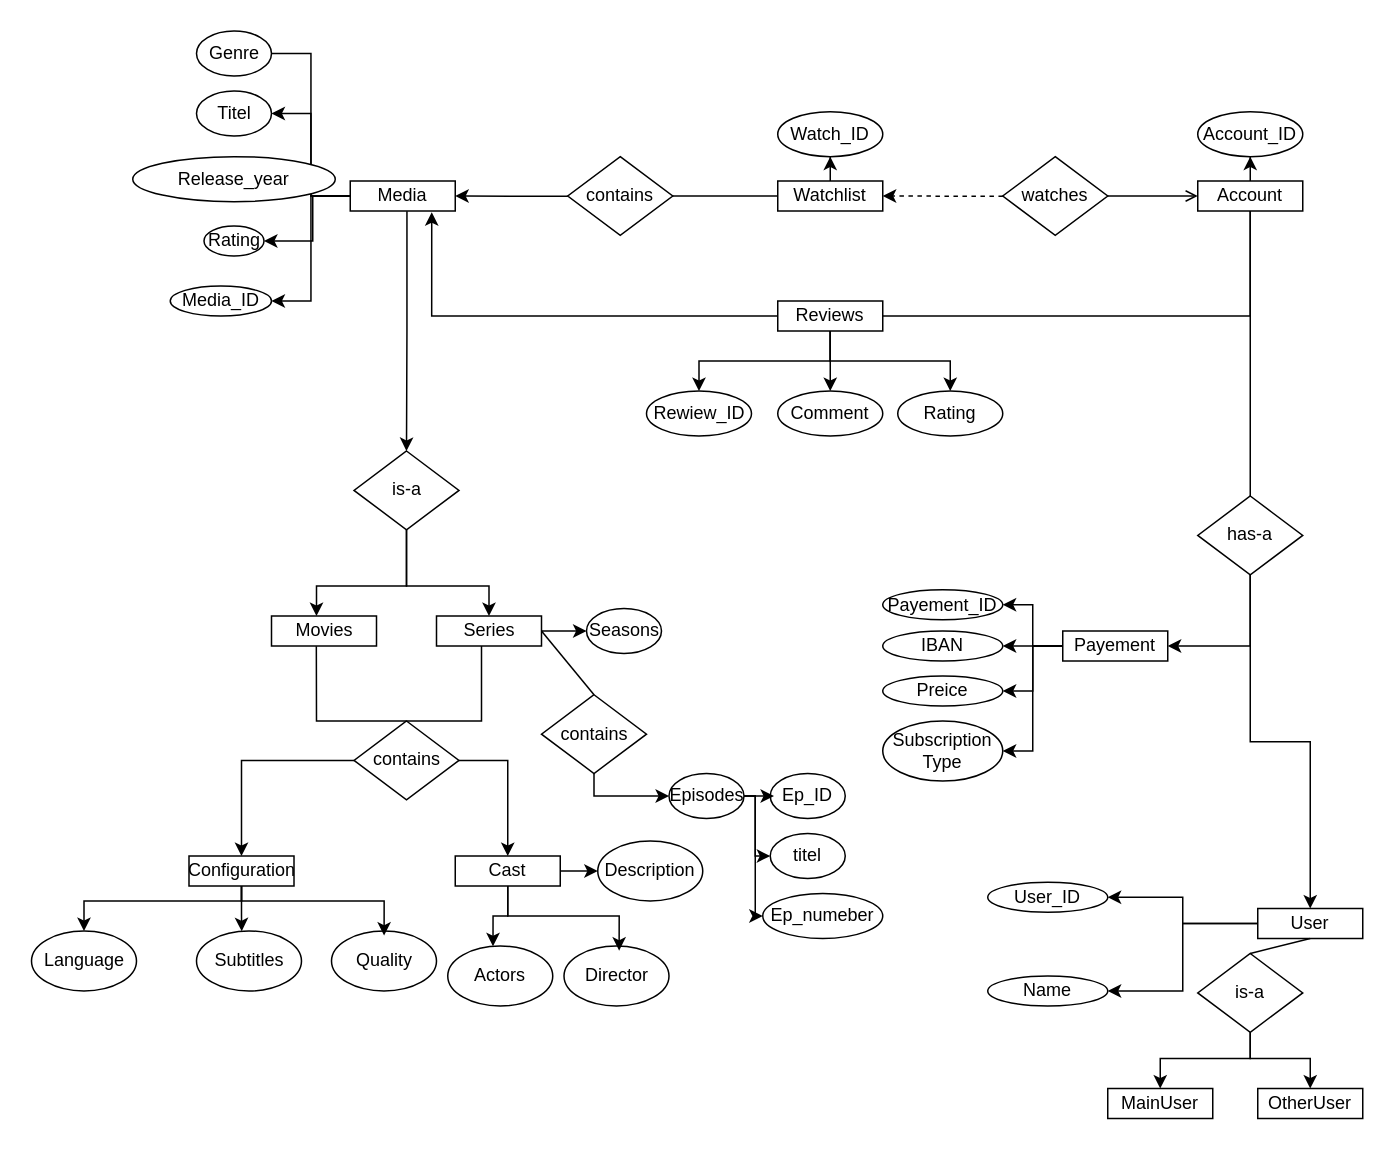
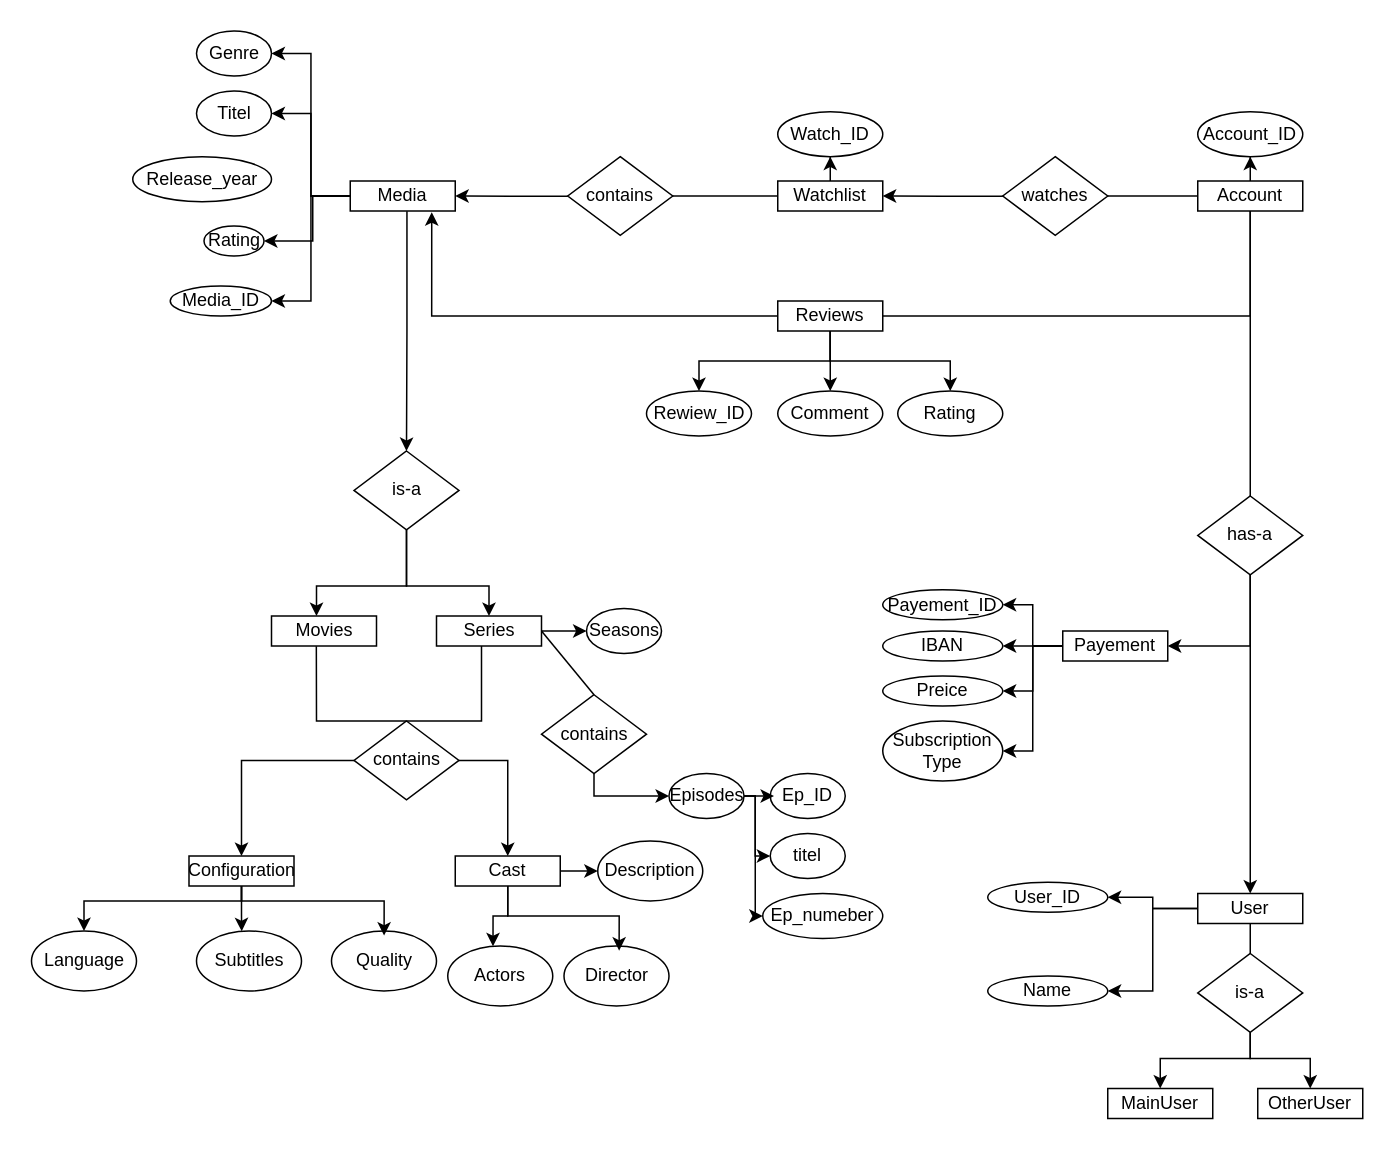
(278, 53) -> (283, 53)
(234, 179) -> (202, 179)
(947, 196) -> (947, 196)
(1190, 196) -> (1191, 196)
(1310, 923) -> (1250, 908)
